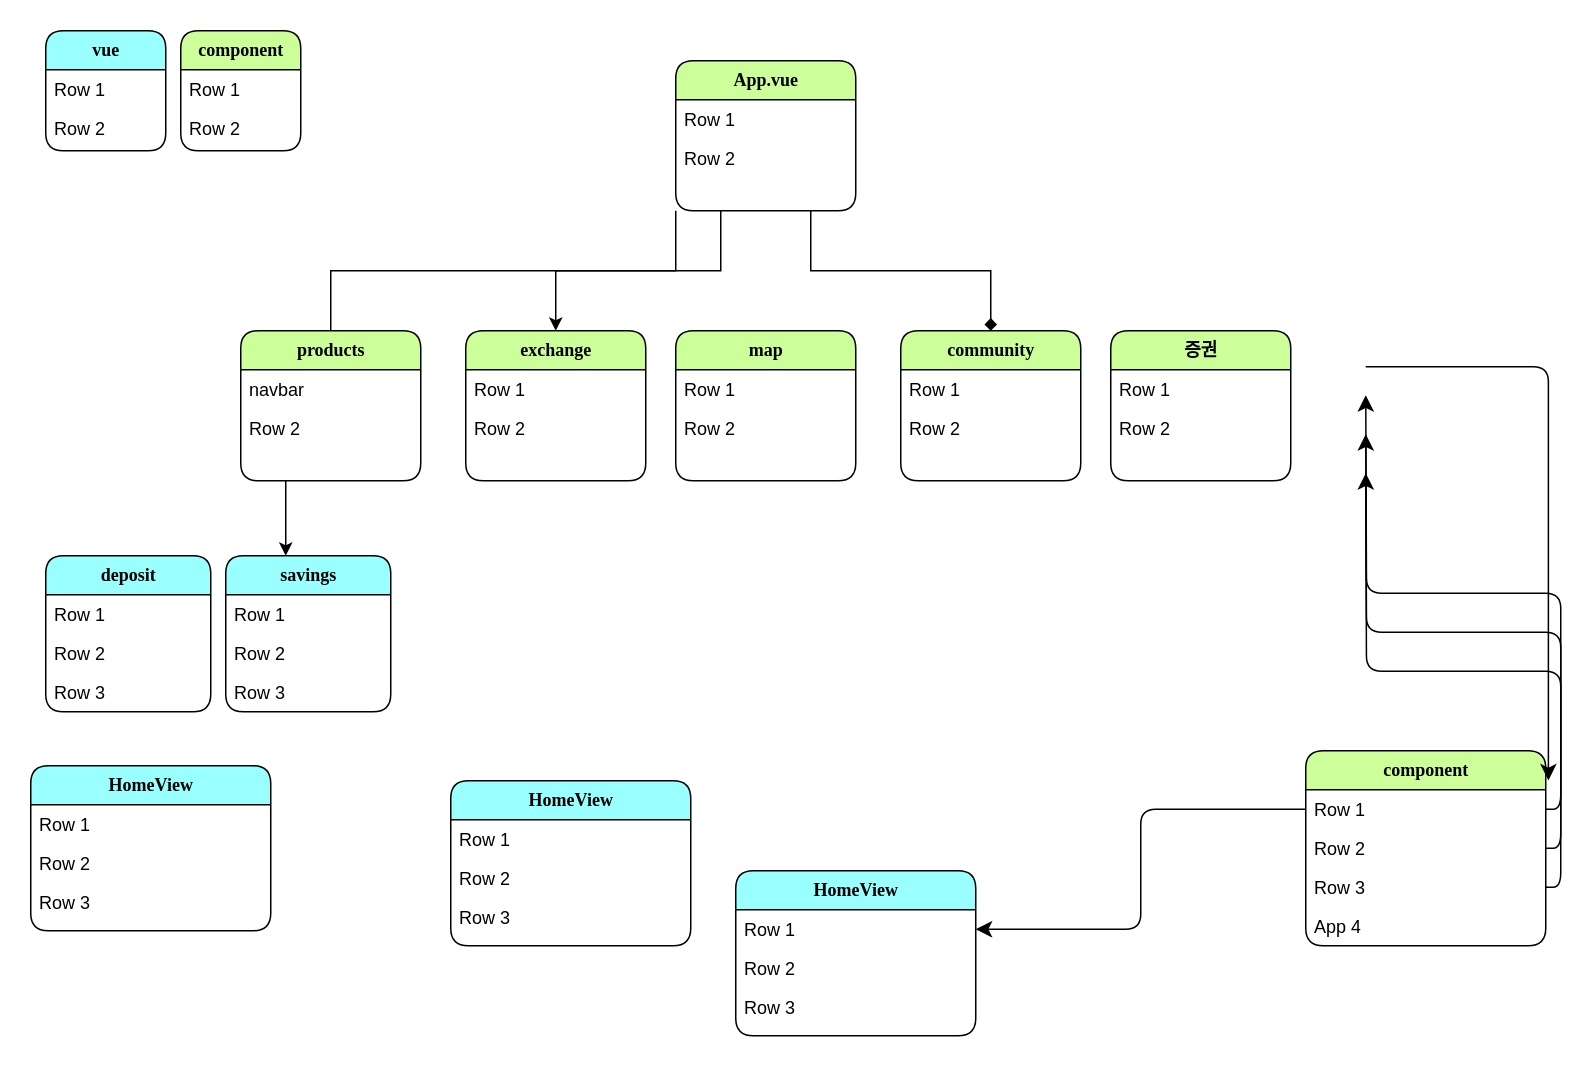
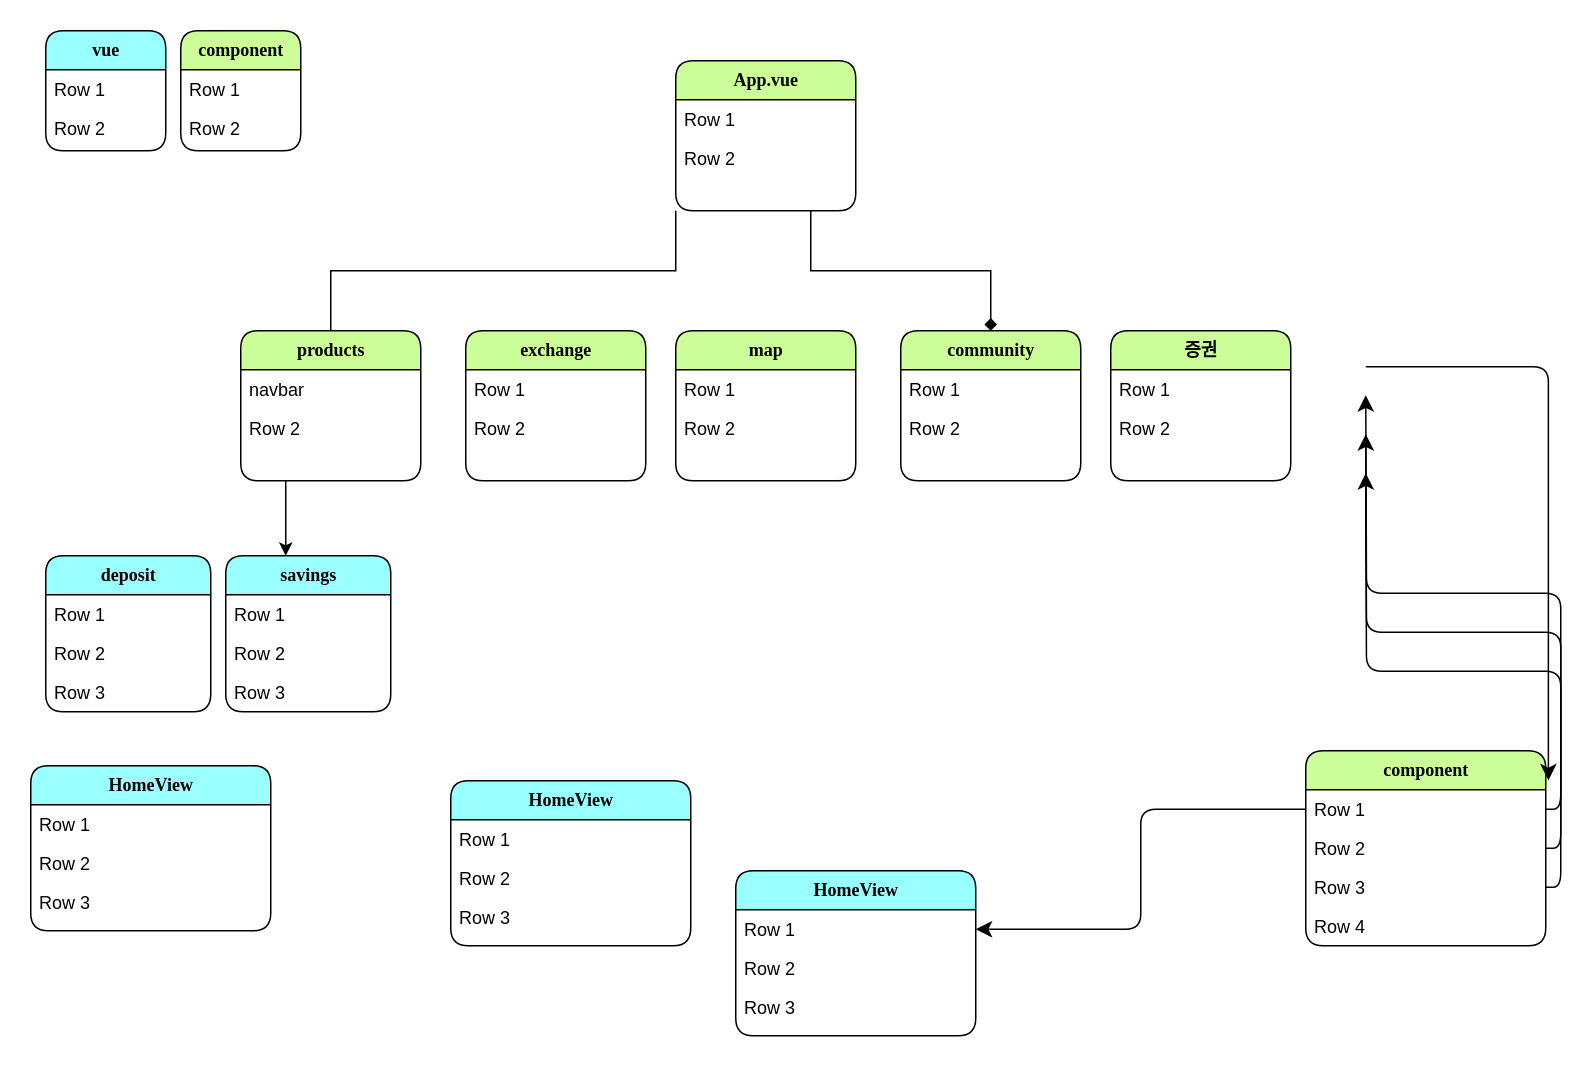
(721, 263) -> none
(1338, 928) -> (1338, 928)
